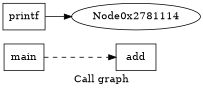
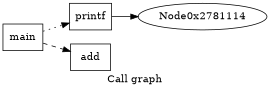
none -> (53, 28)
